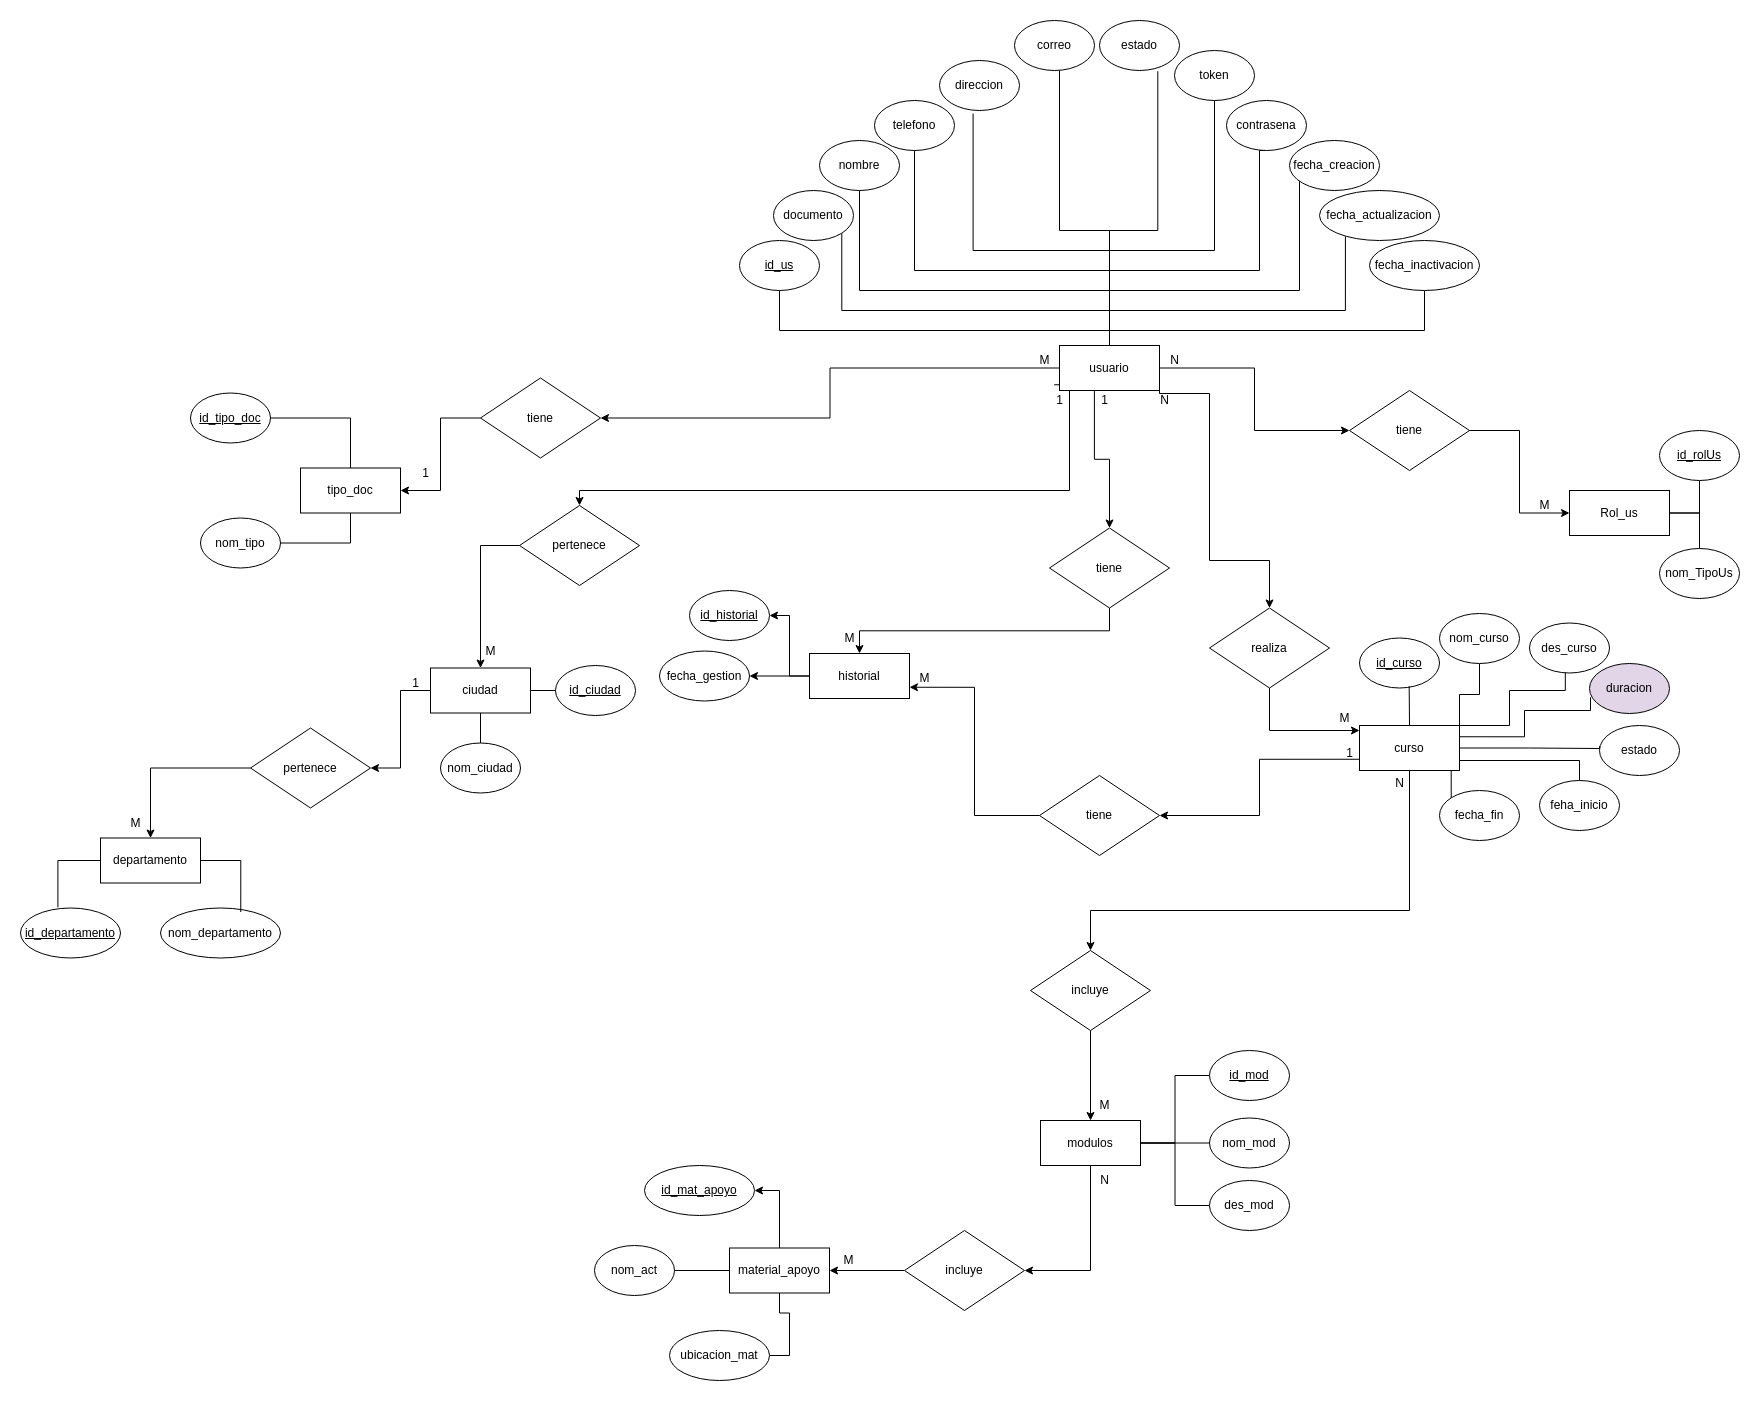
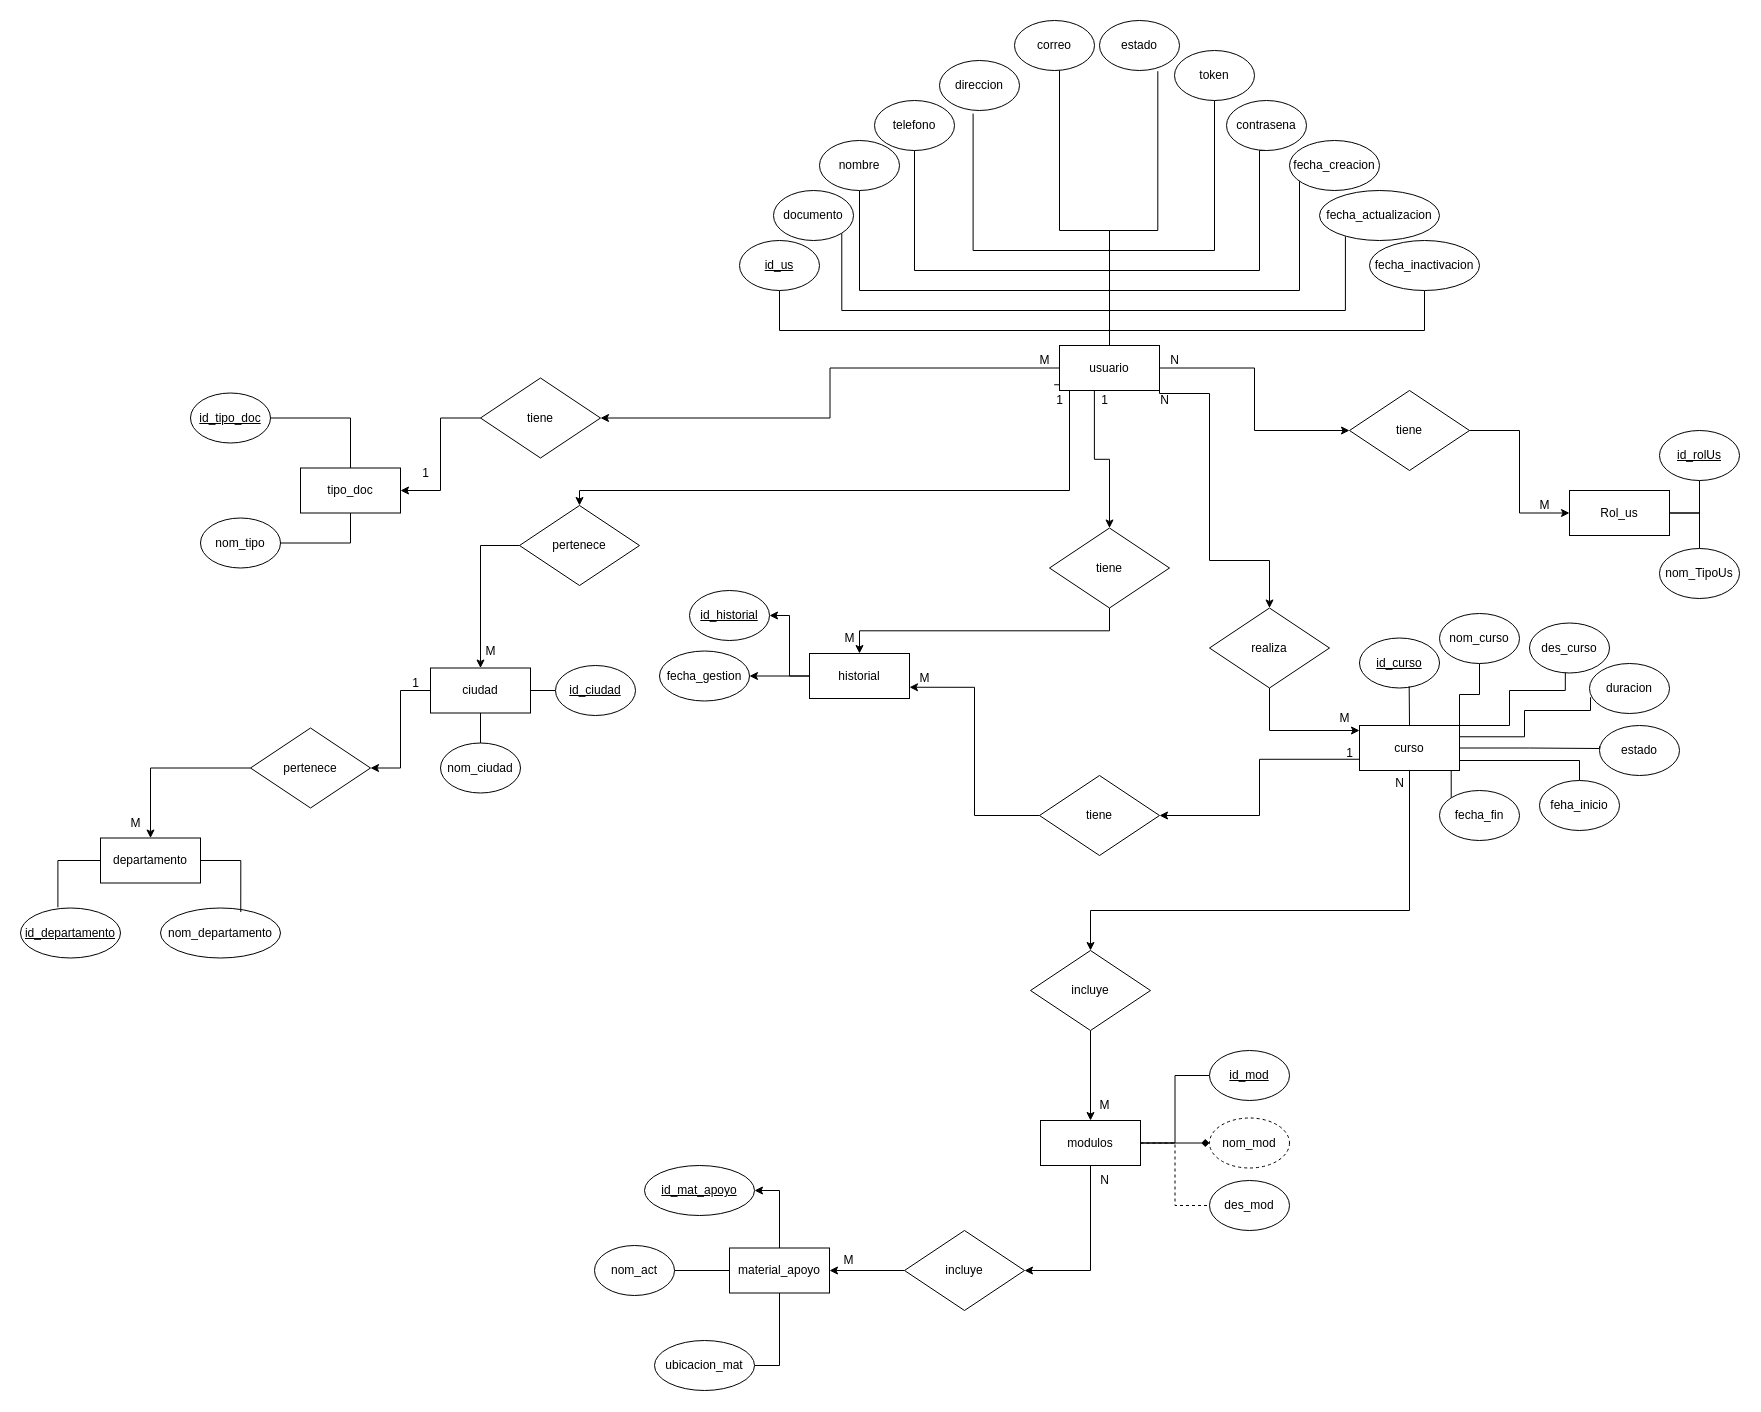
(1630, 689) -> (1630, 689)
(1206, 1143) -> (1201, 1143)
(1250, 1143) -> (1250, 1143)
(1175, 1192) -> (1175, 1192)
(720, 1356) -> (705, 1366)
